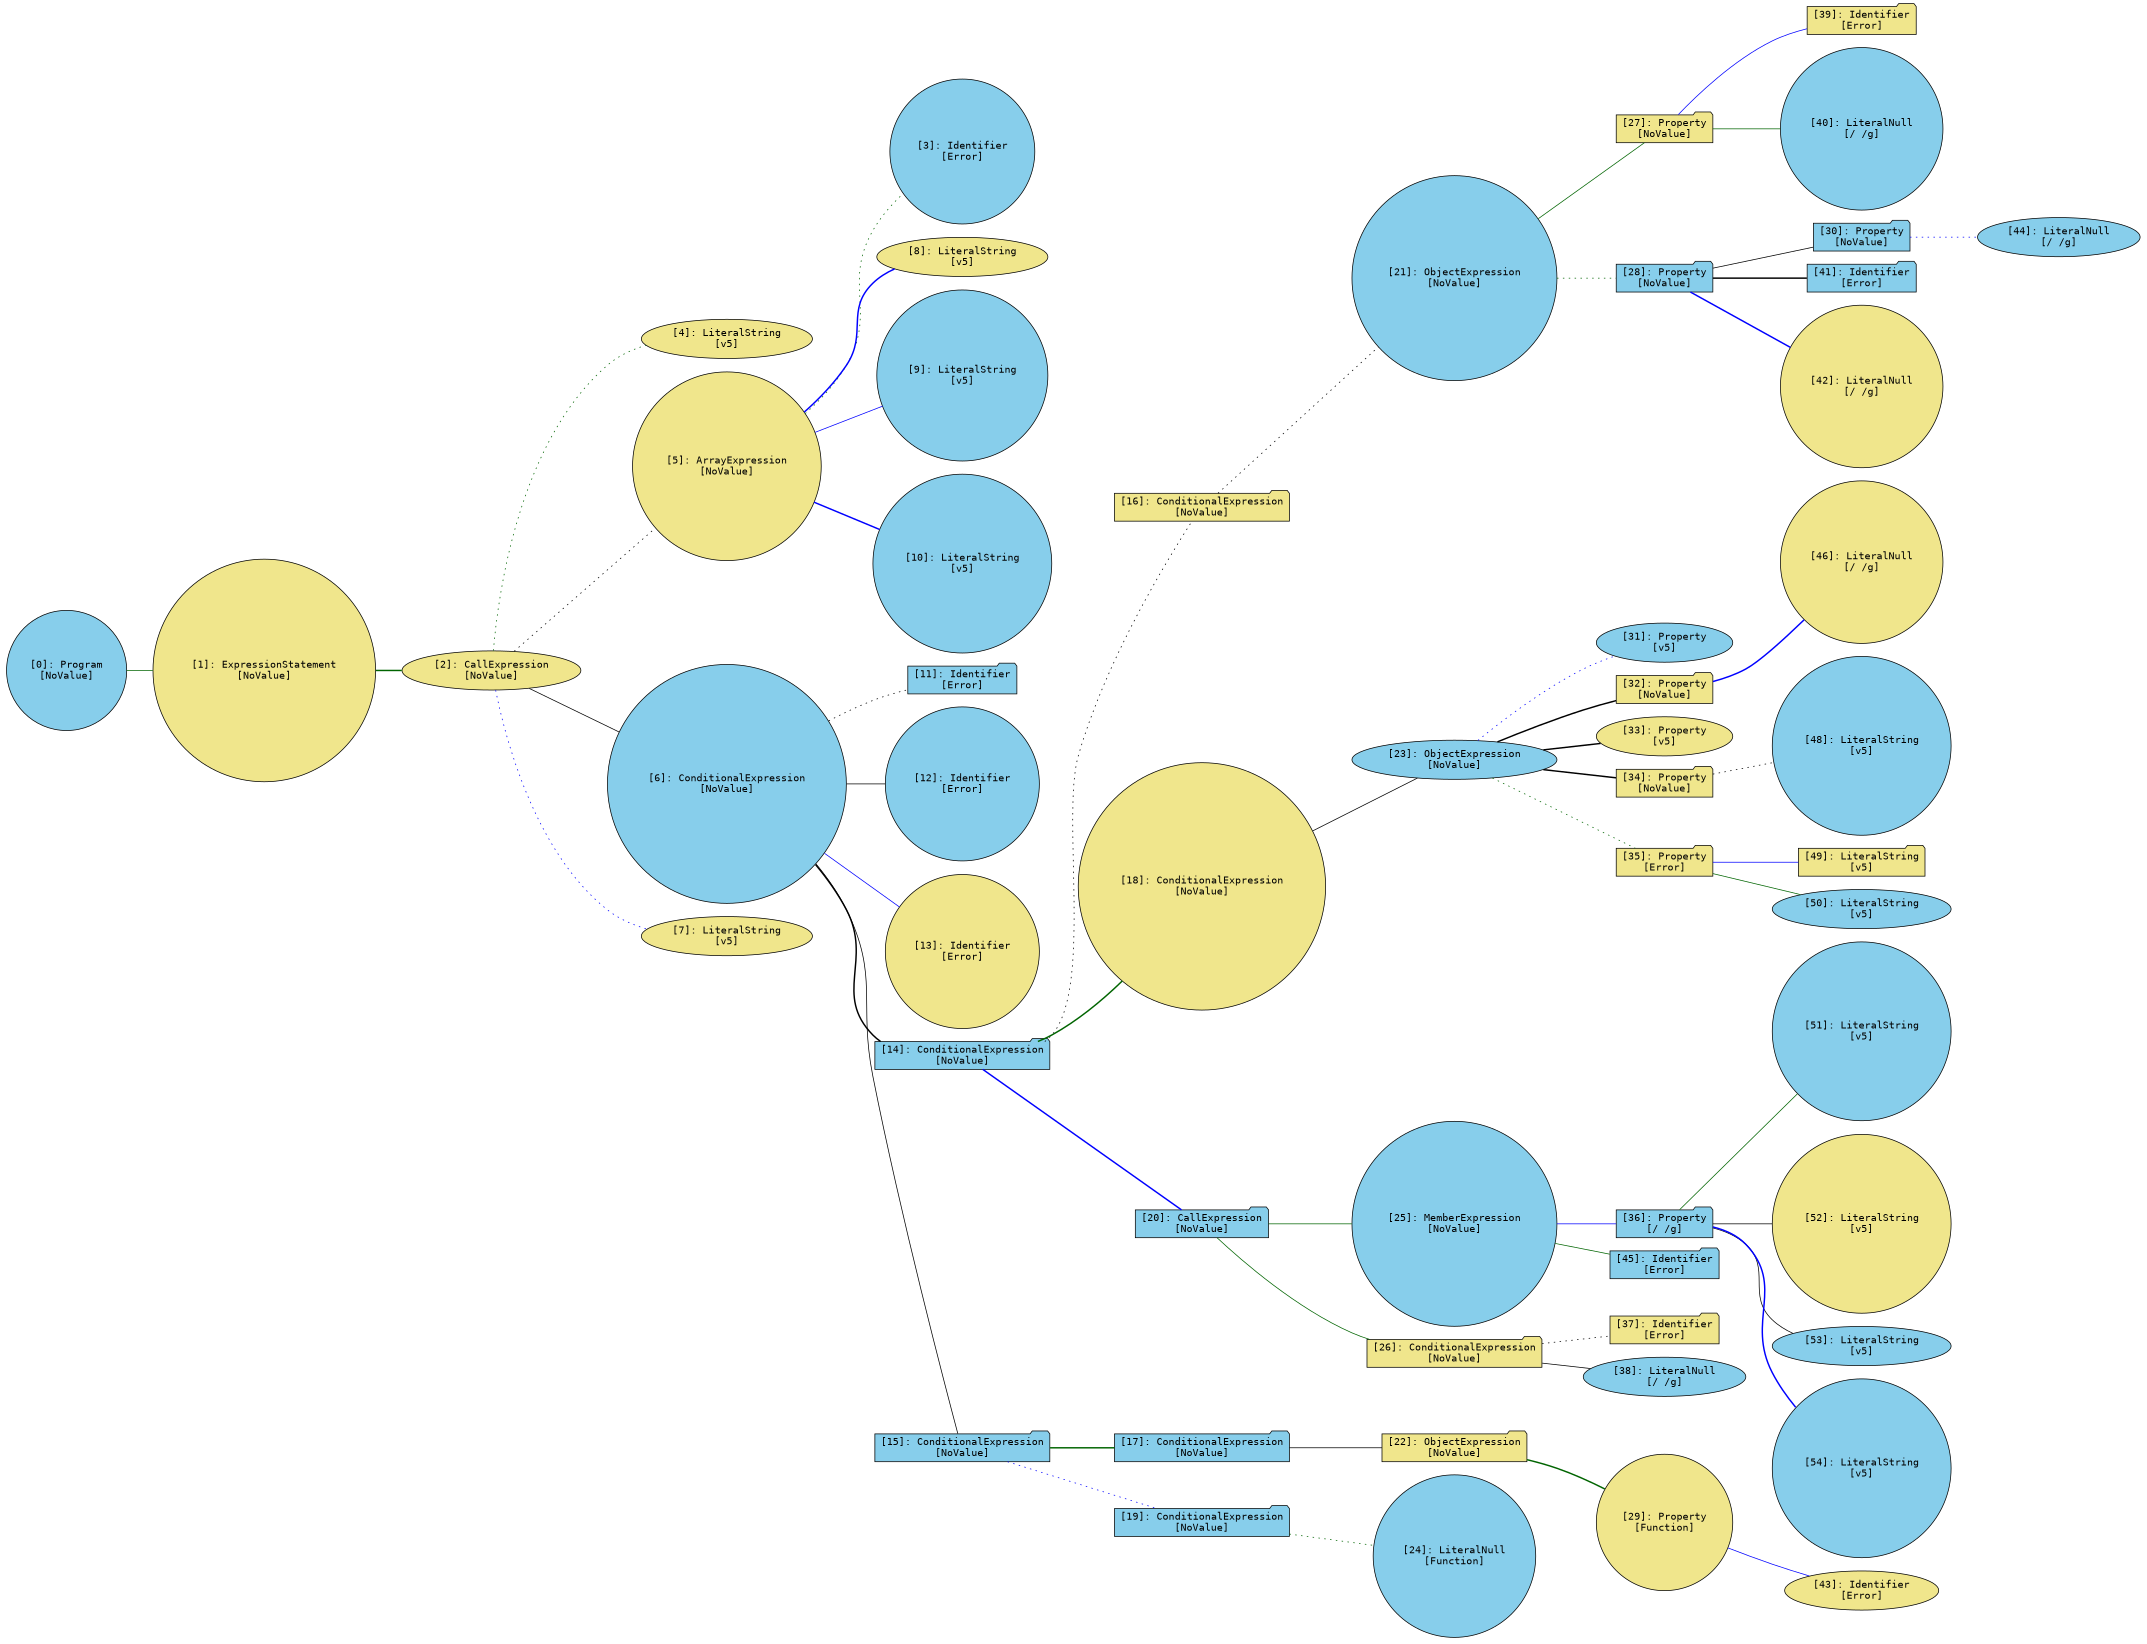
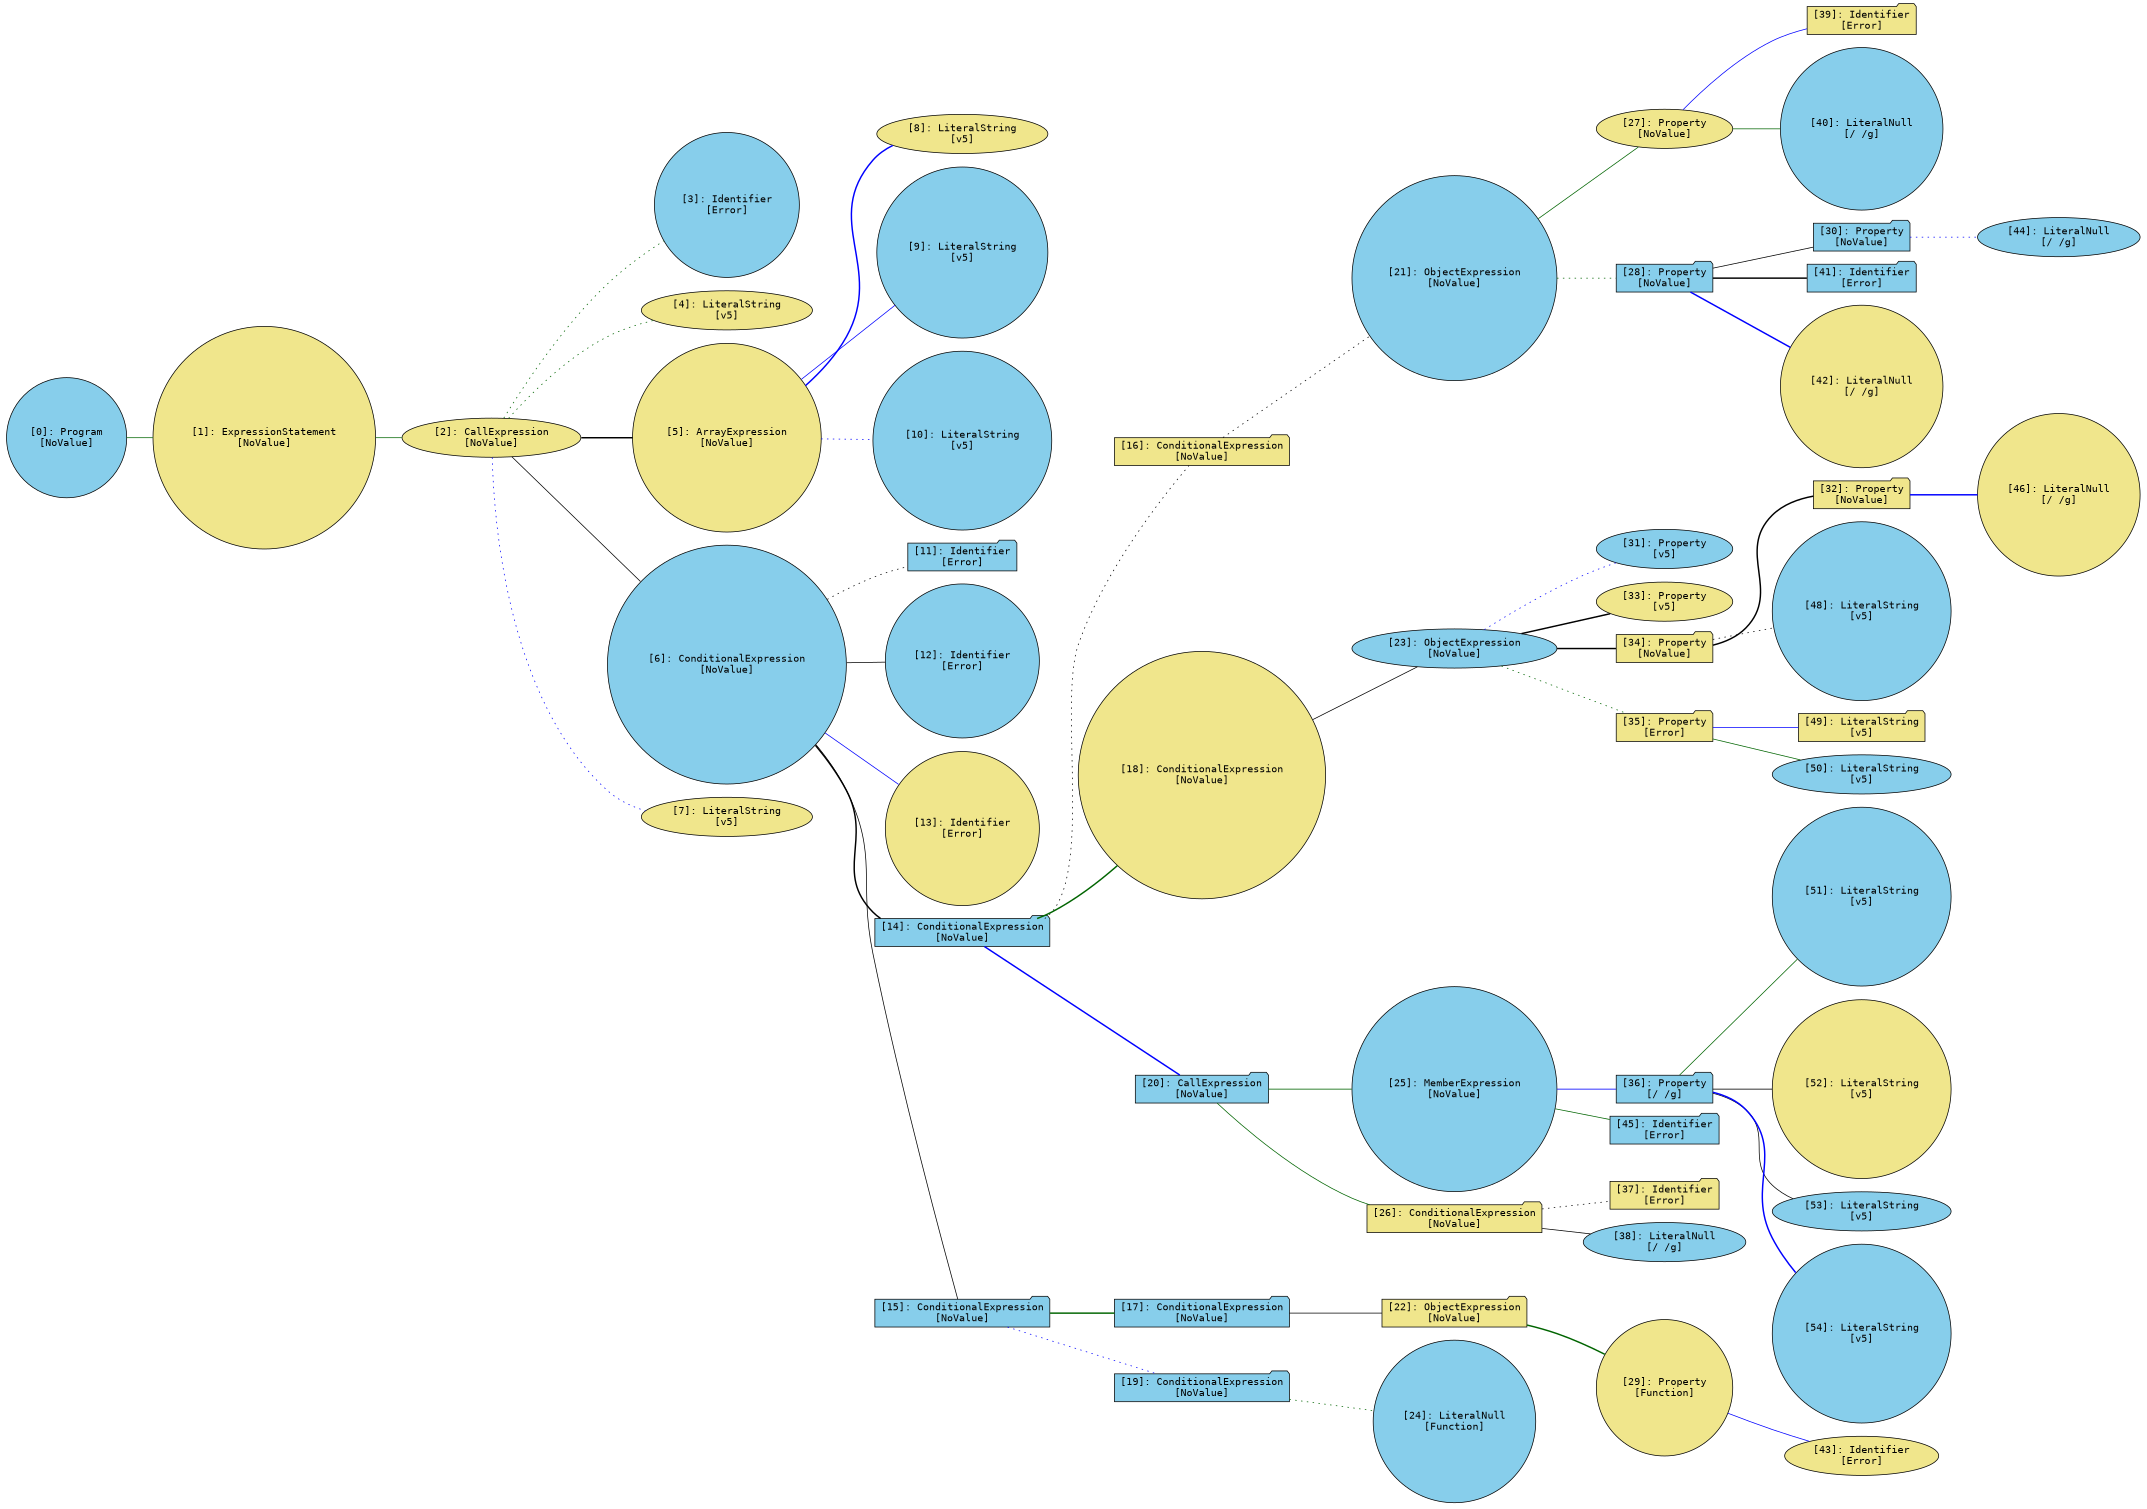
(1665, 129) -> (1665, 129)
(860, 293) -> (574, 320)
(847, 516) -> (847, 439)
(585, 590) -> (607, 438)
(389, 670) -> (389, 438)
(1556, 719) -> (1758, 567)
